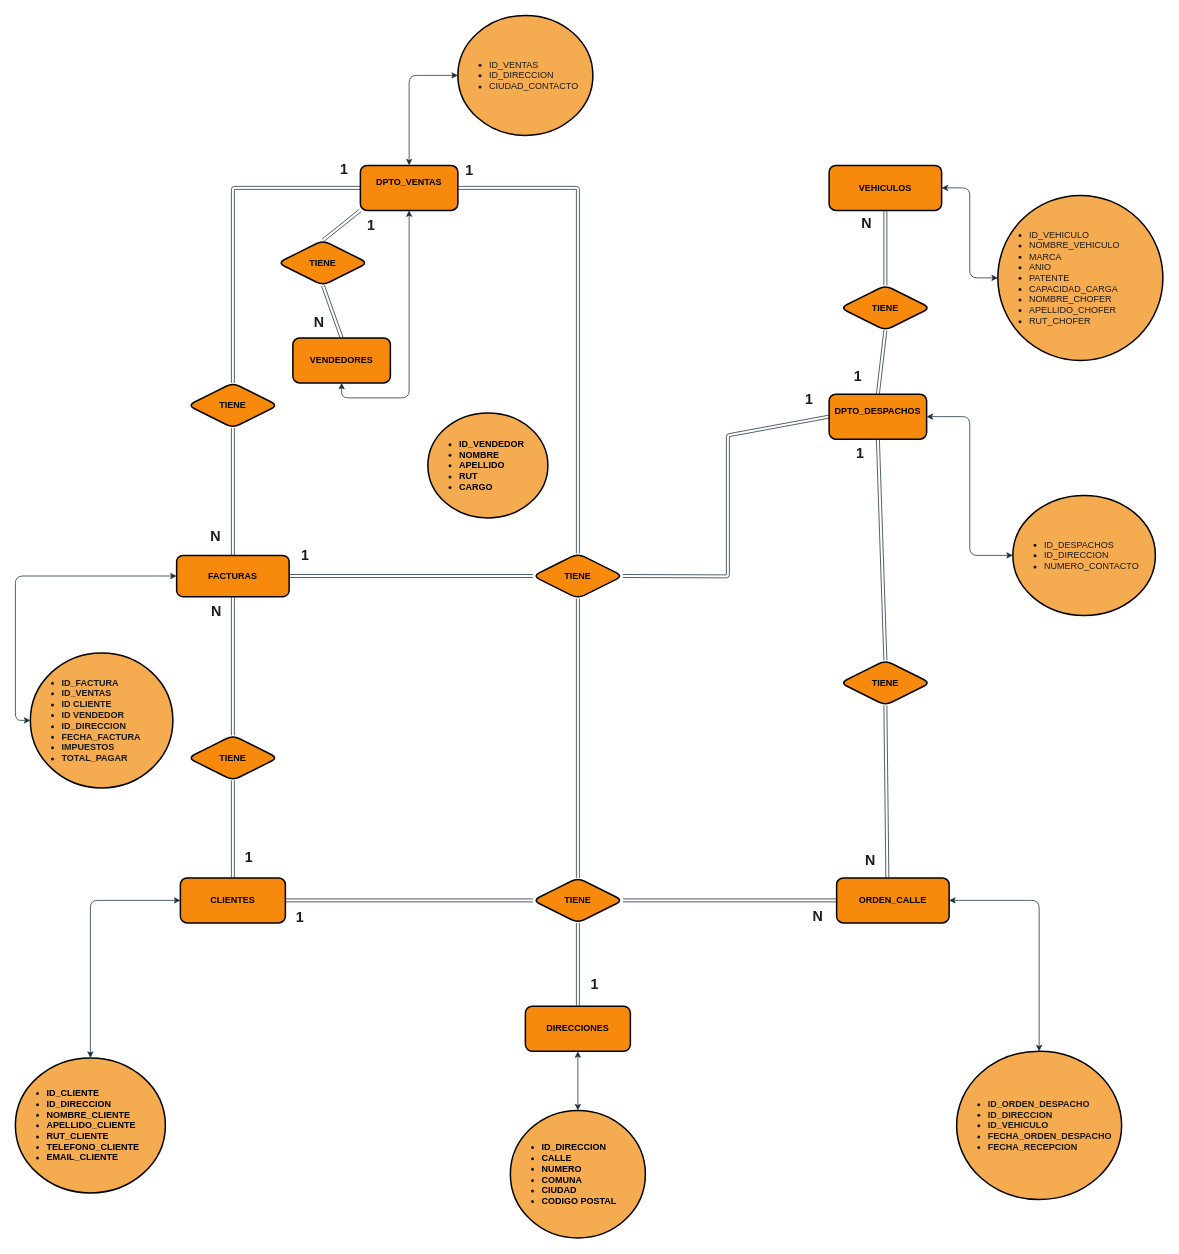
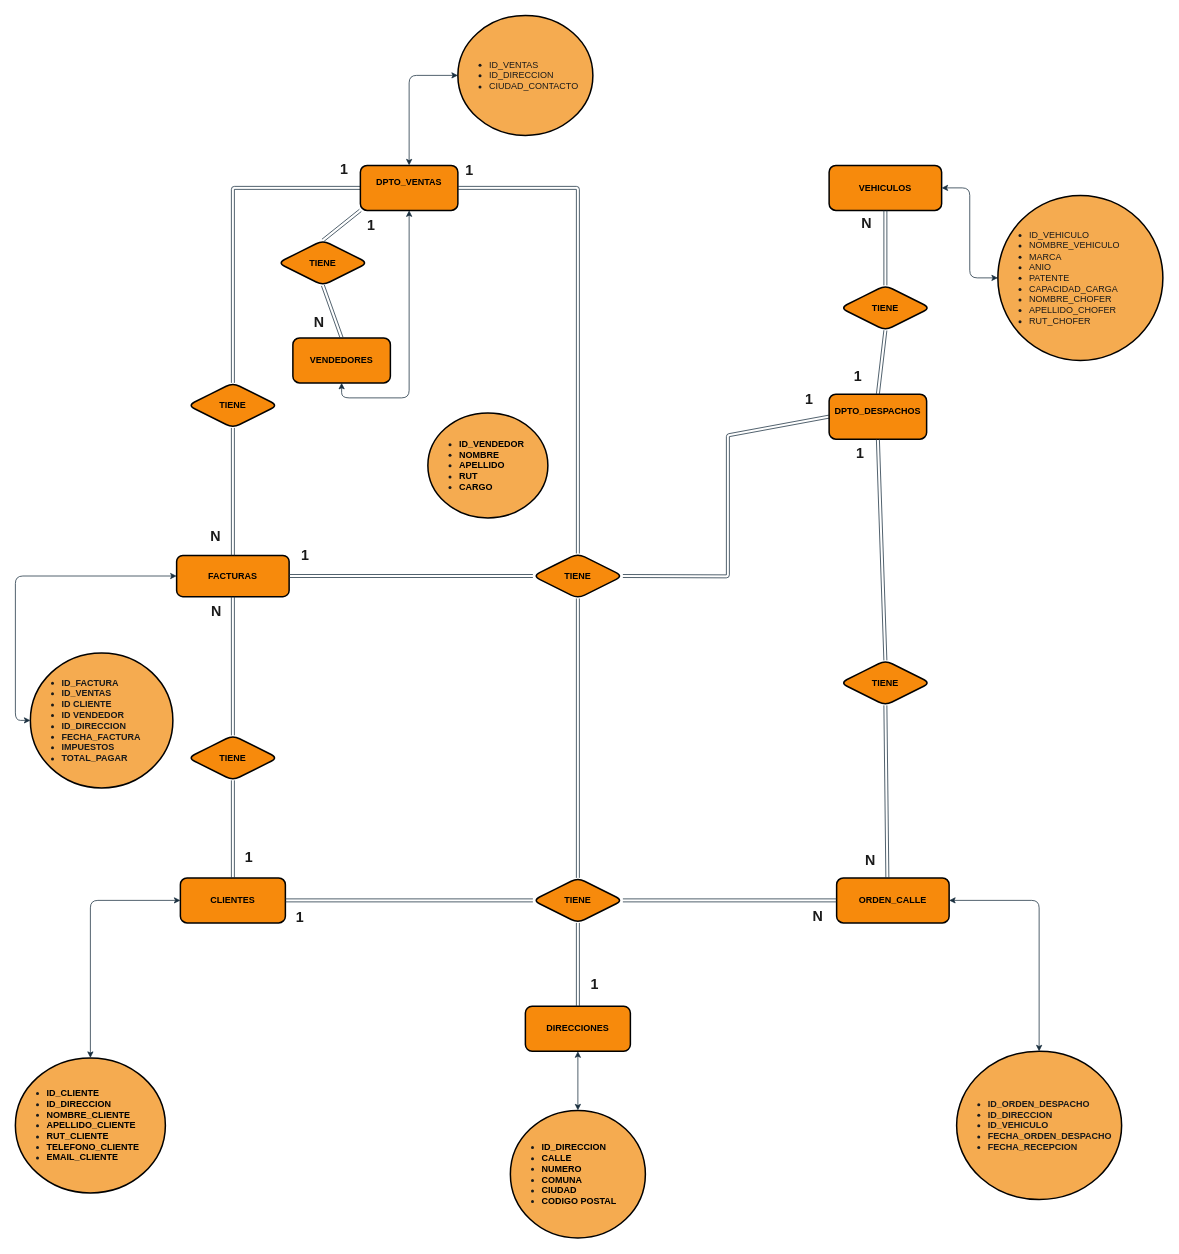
(970, 485) -> none
(1084, 555) -> none
